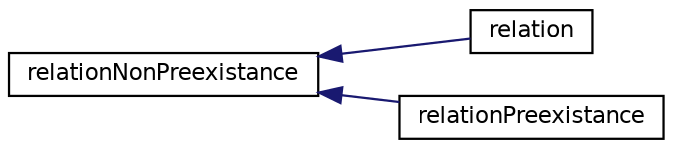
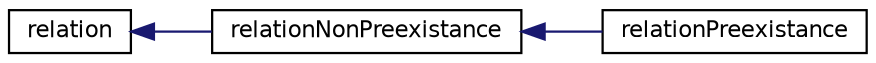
(406, 46) -> (183, 32)
